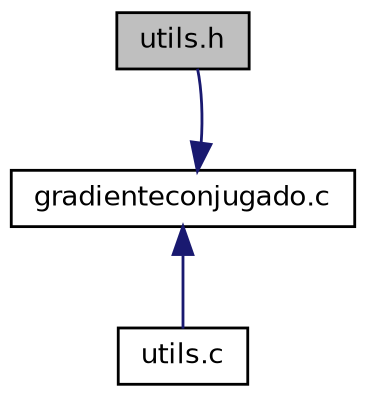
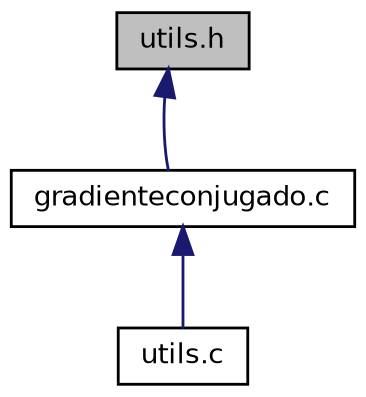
(202, 106) -> (164, 134)
